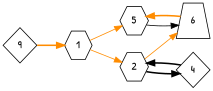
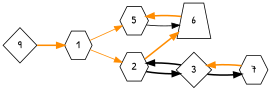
(158, 48) -> (158, 48)
(193, 70) -> (194, 70)
none -> (254, 70)
